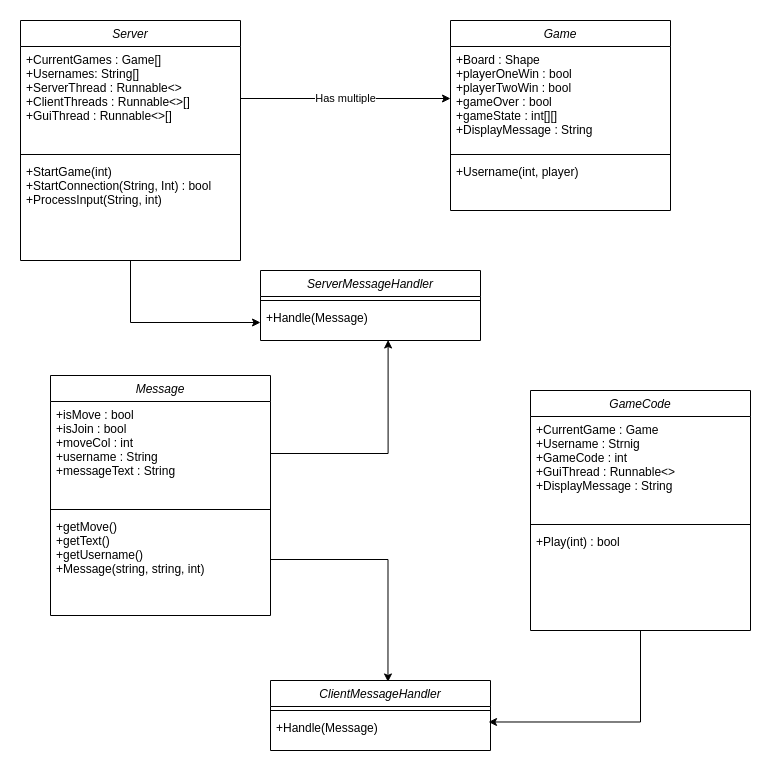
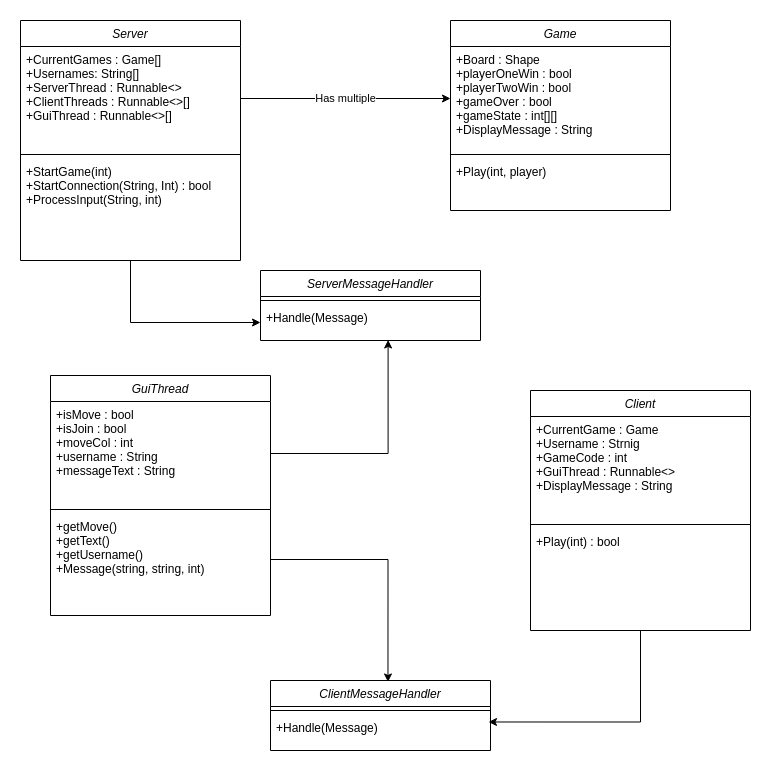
(524, 172) -> (509, 172)
(160, 389) -> (160, 389)
(640, 404) -> (640, 404)
